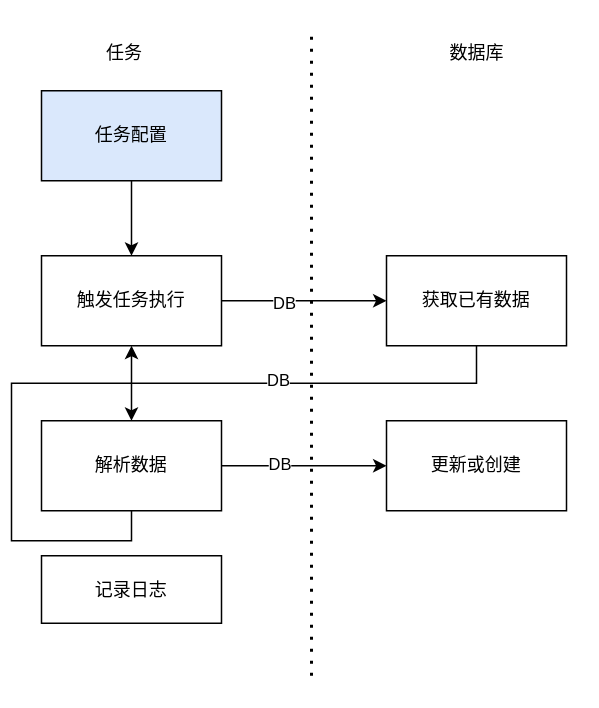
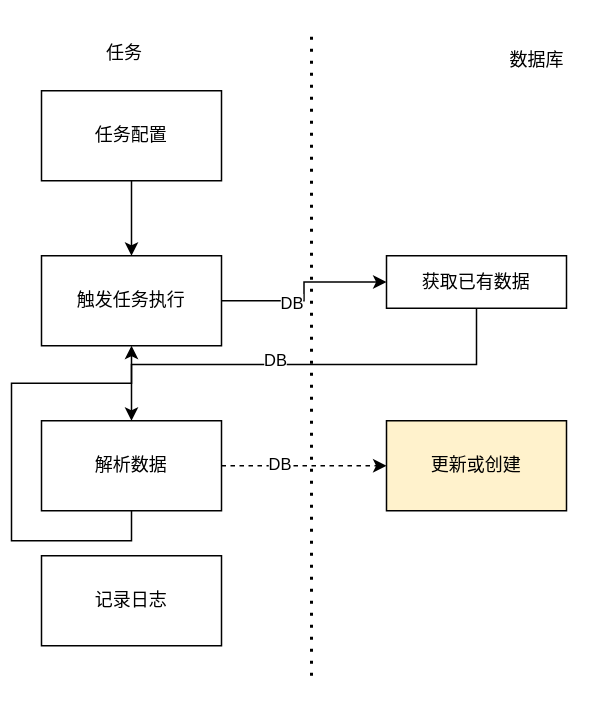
(476, 53) -> (536, 61)
(131, 136) -> (131, 136)
(476, 301) -> (476, 282)
(332, 466) -> (332, 466)
(476, 466) -> (476, 466)
(131, 590) -> (131, 601)
